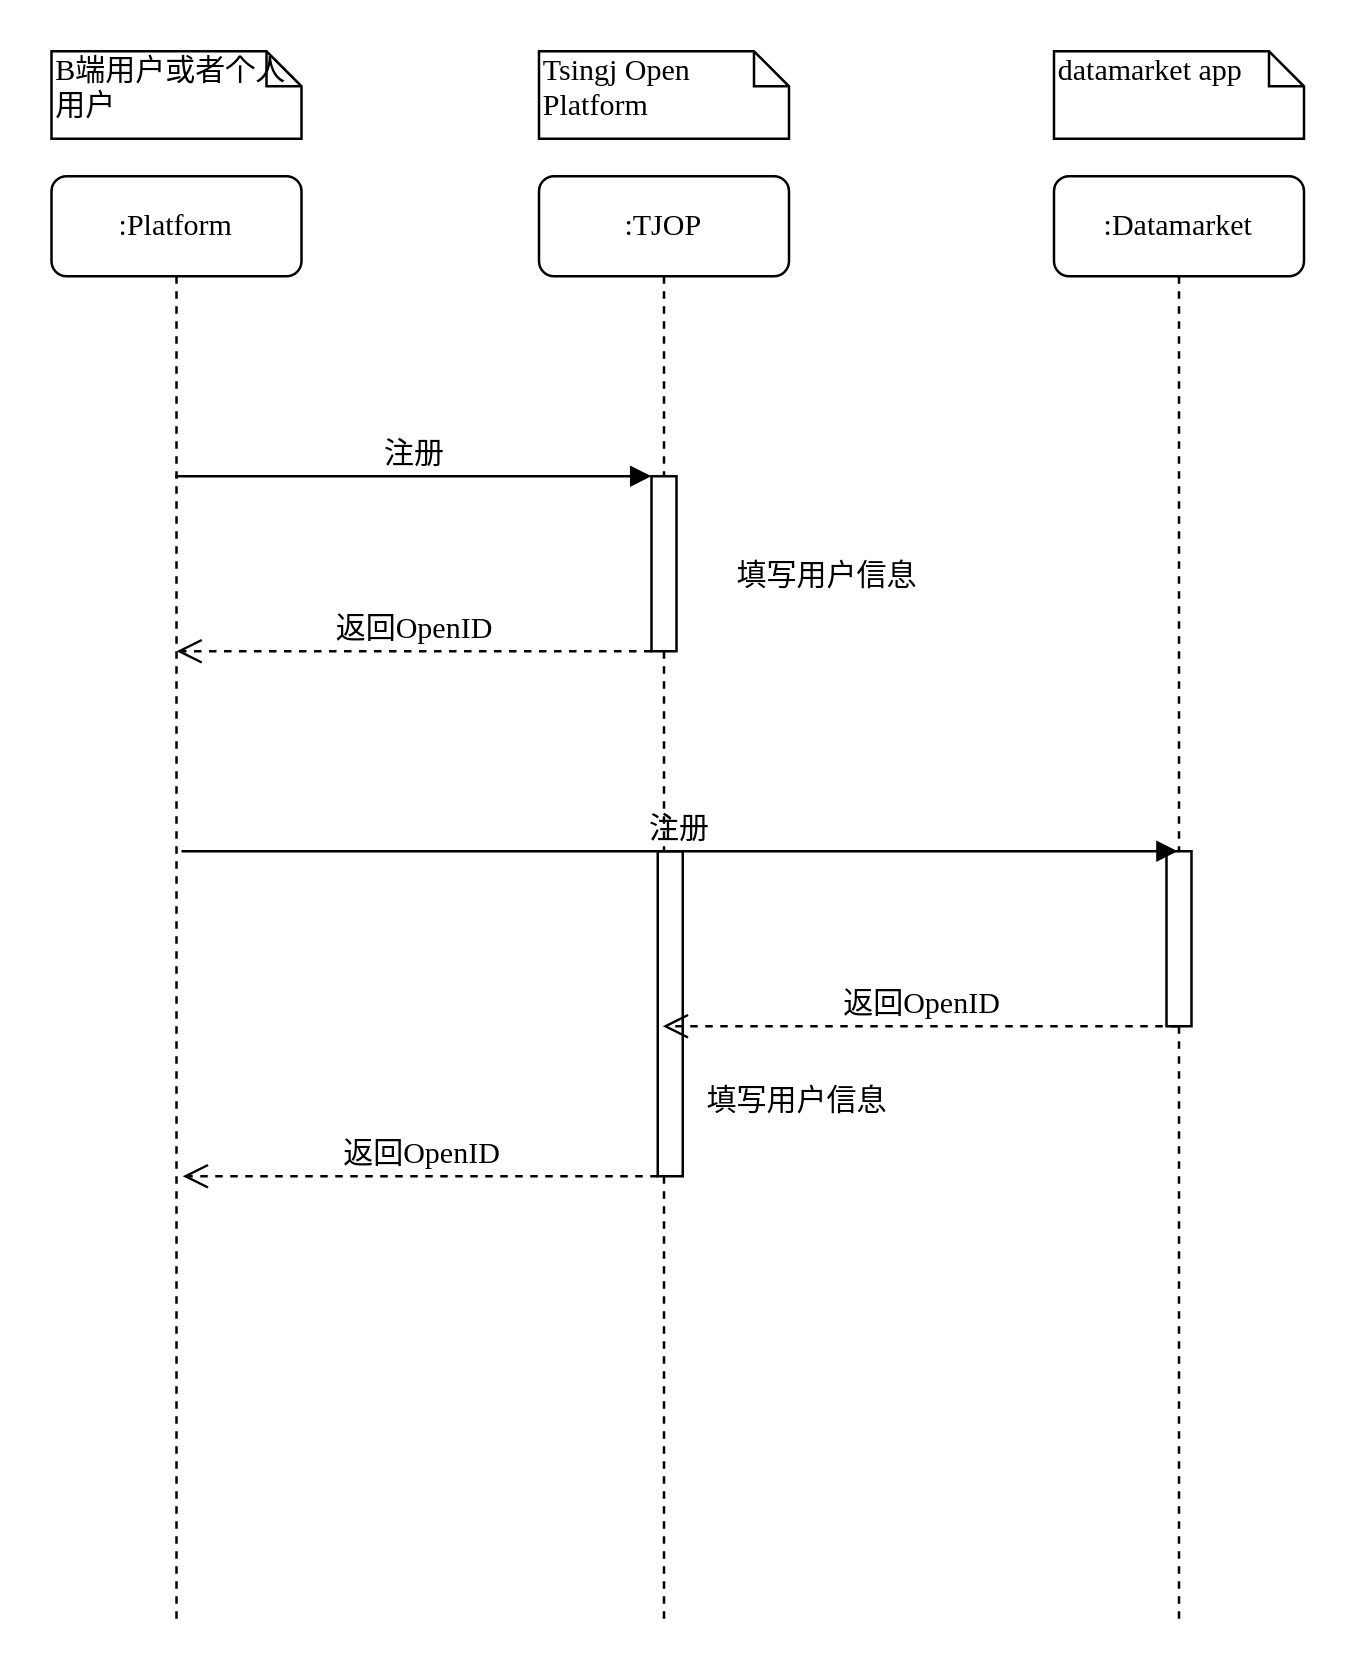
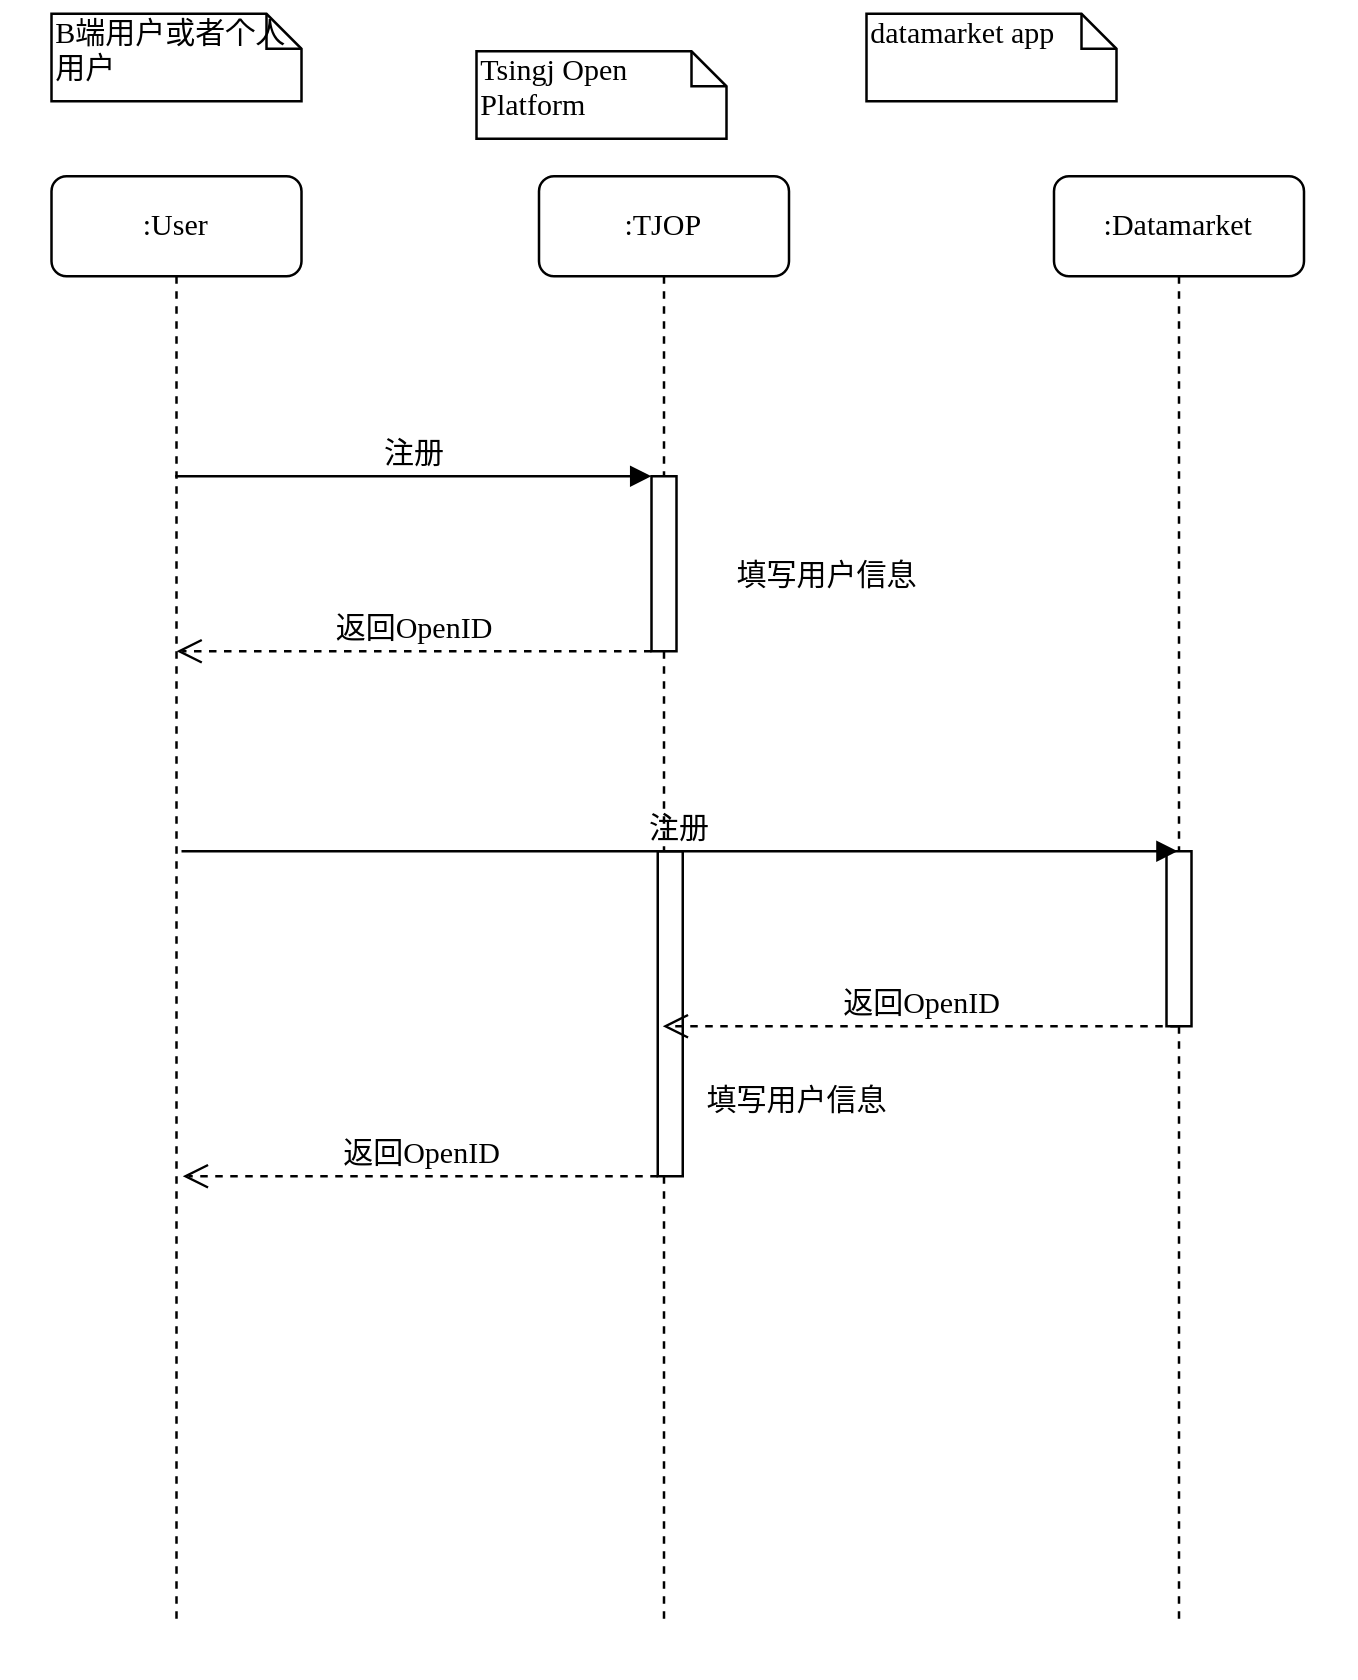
(176, 95) -> (176, 58)
(664, 95) -> (601, 95)
(1179, 95) -> (991, 58)
(176, 226) -> (176, 226)
